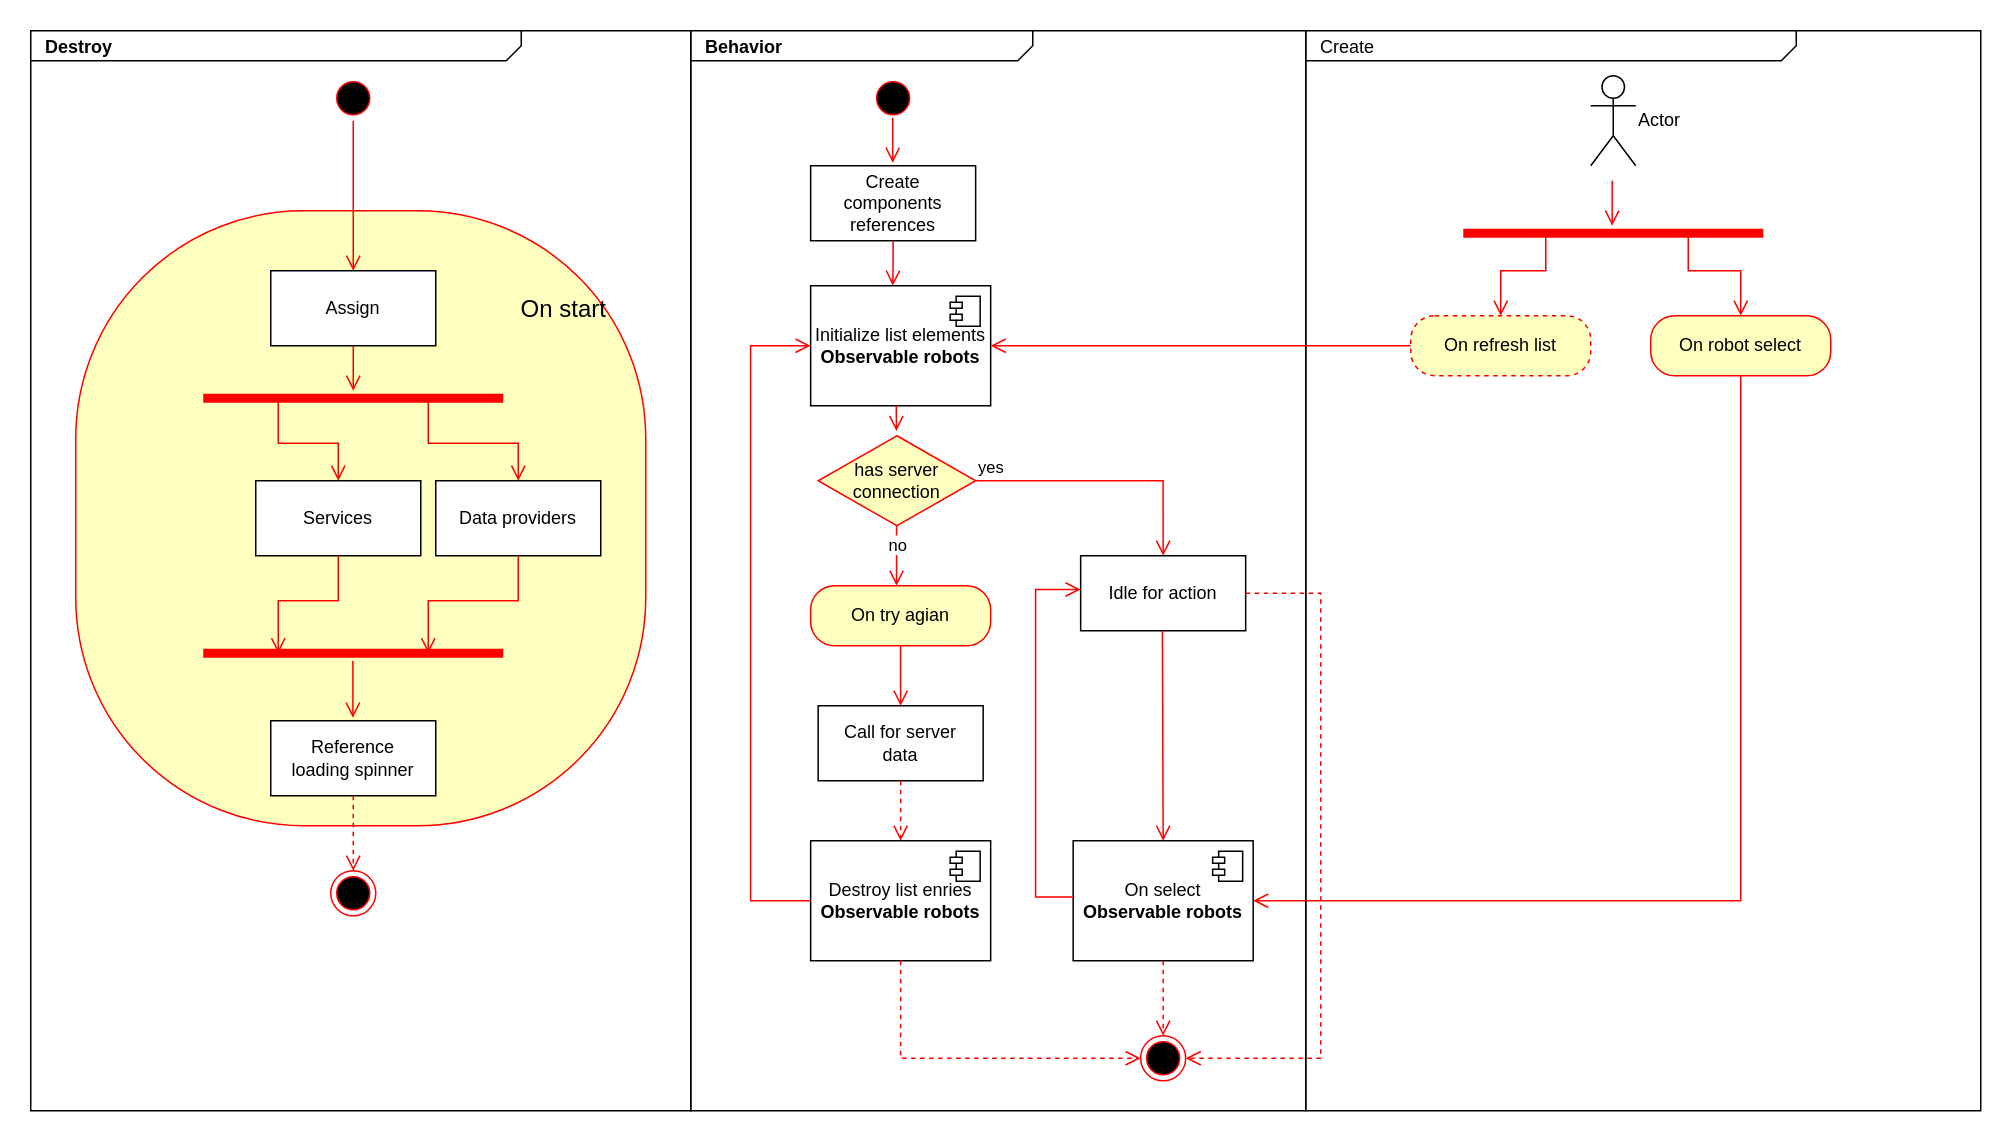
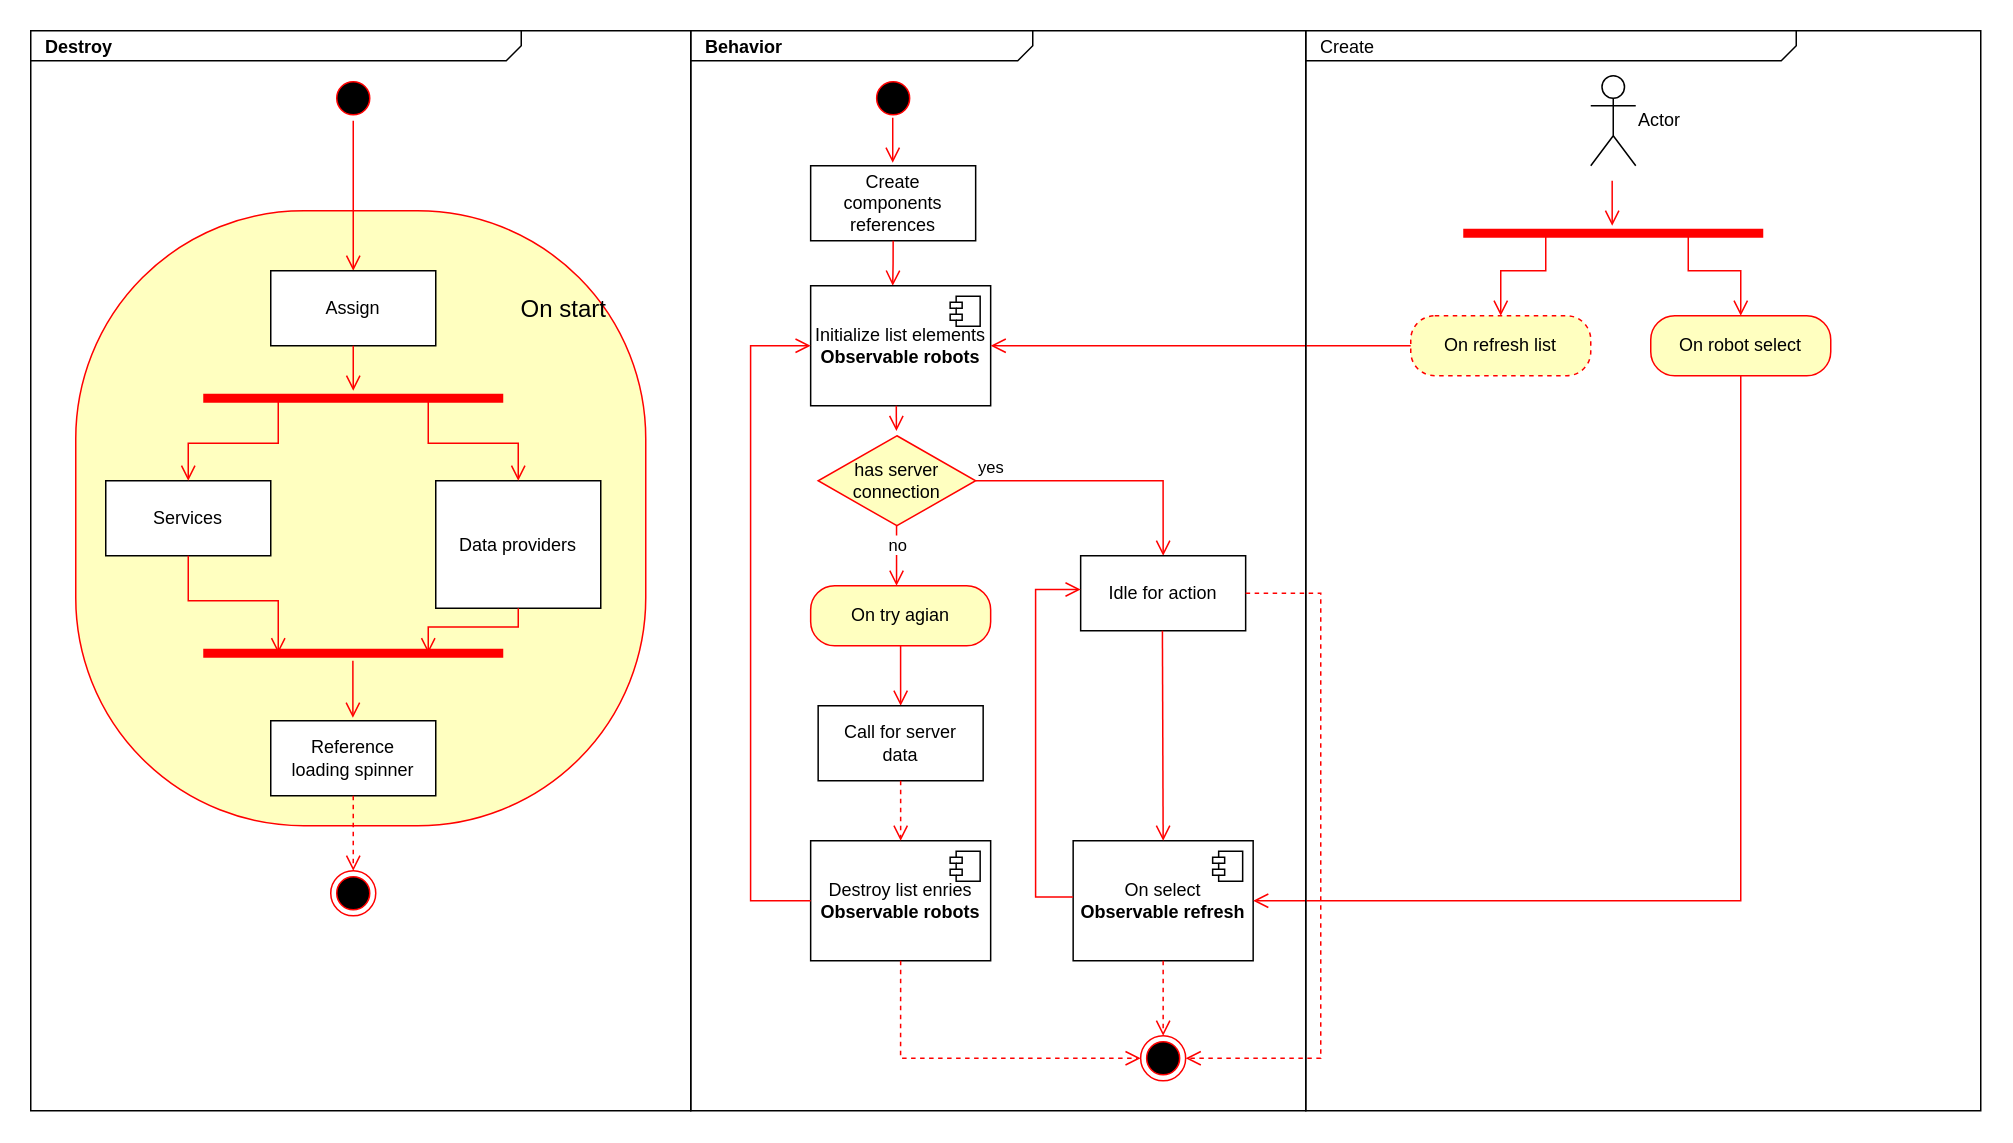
(338, 518) -> (188, 518)
(518, 518) -> (518, 545)
(1163, 901) -> (1163, 901)
